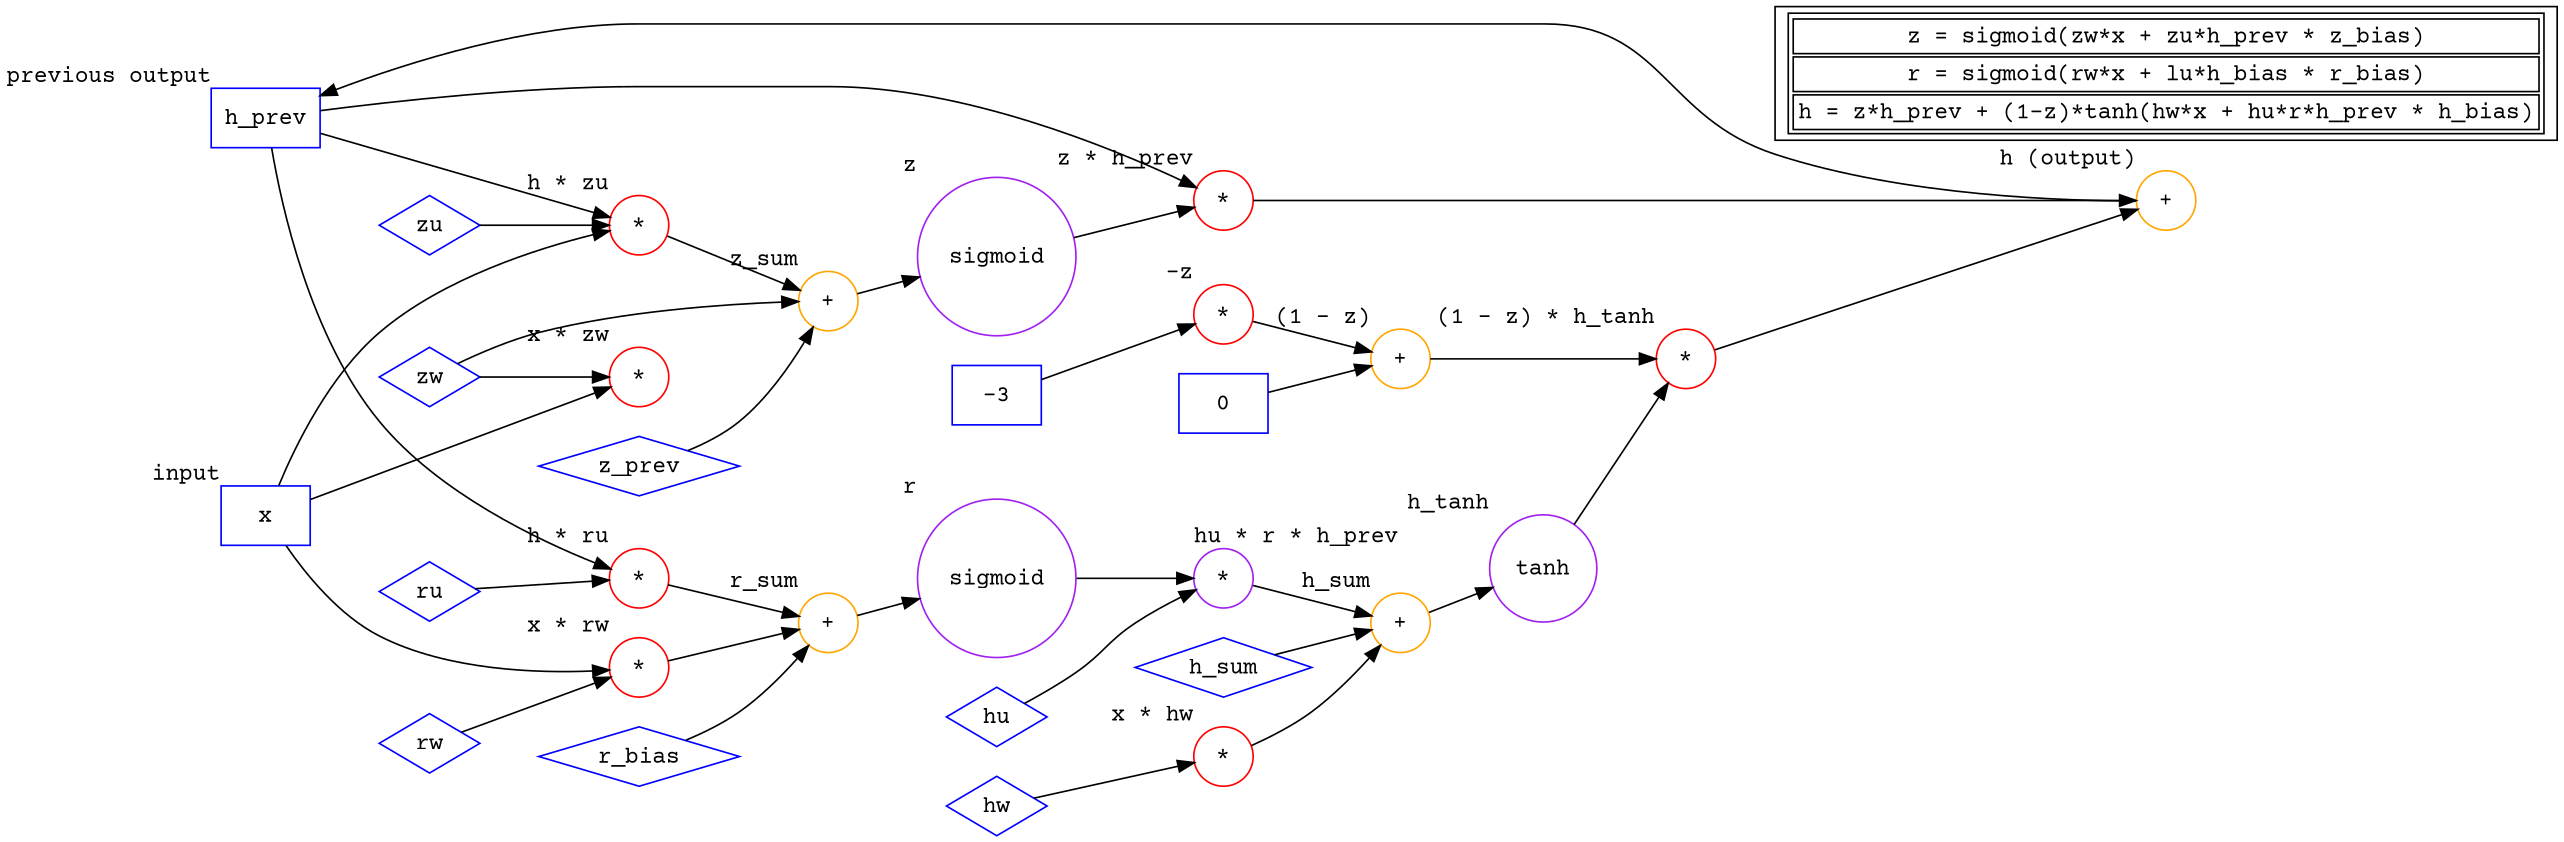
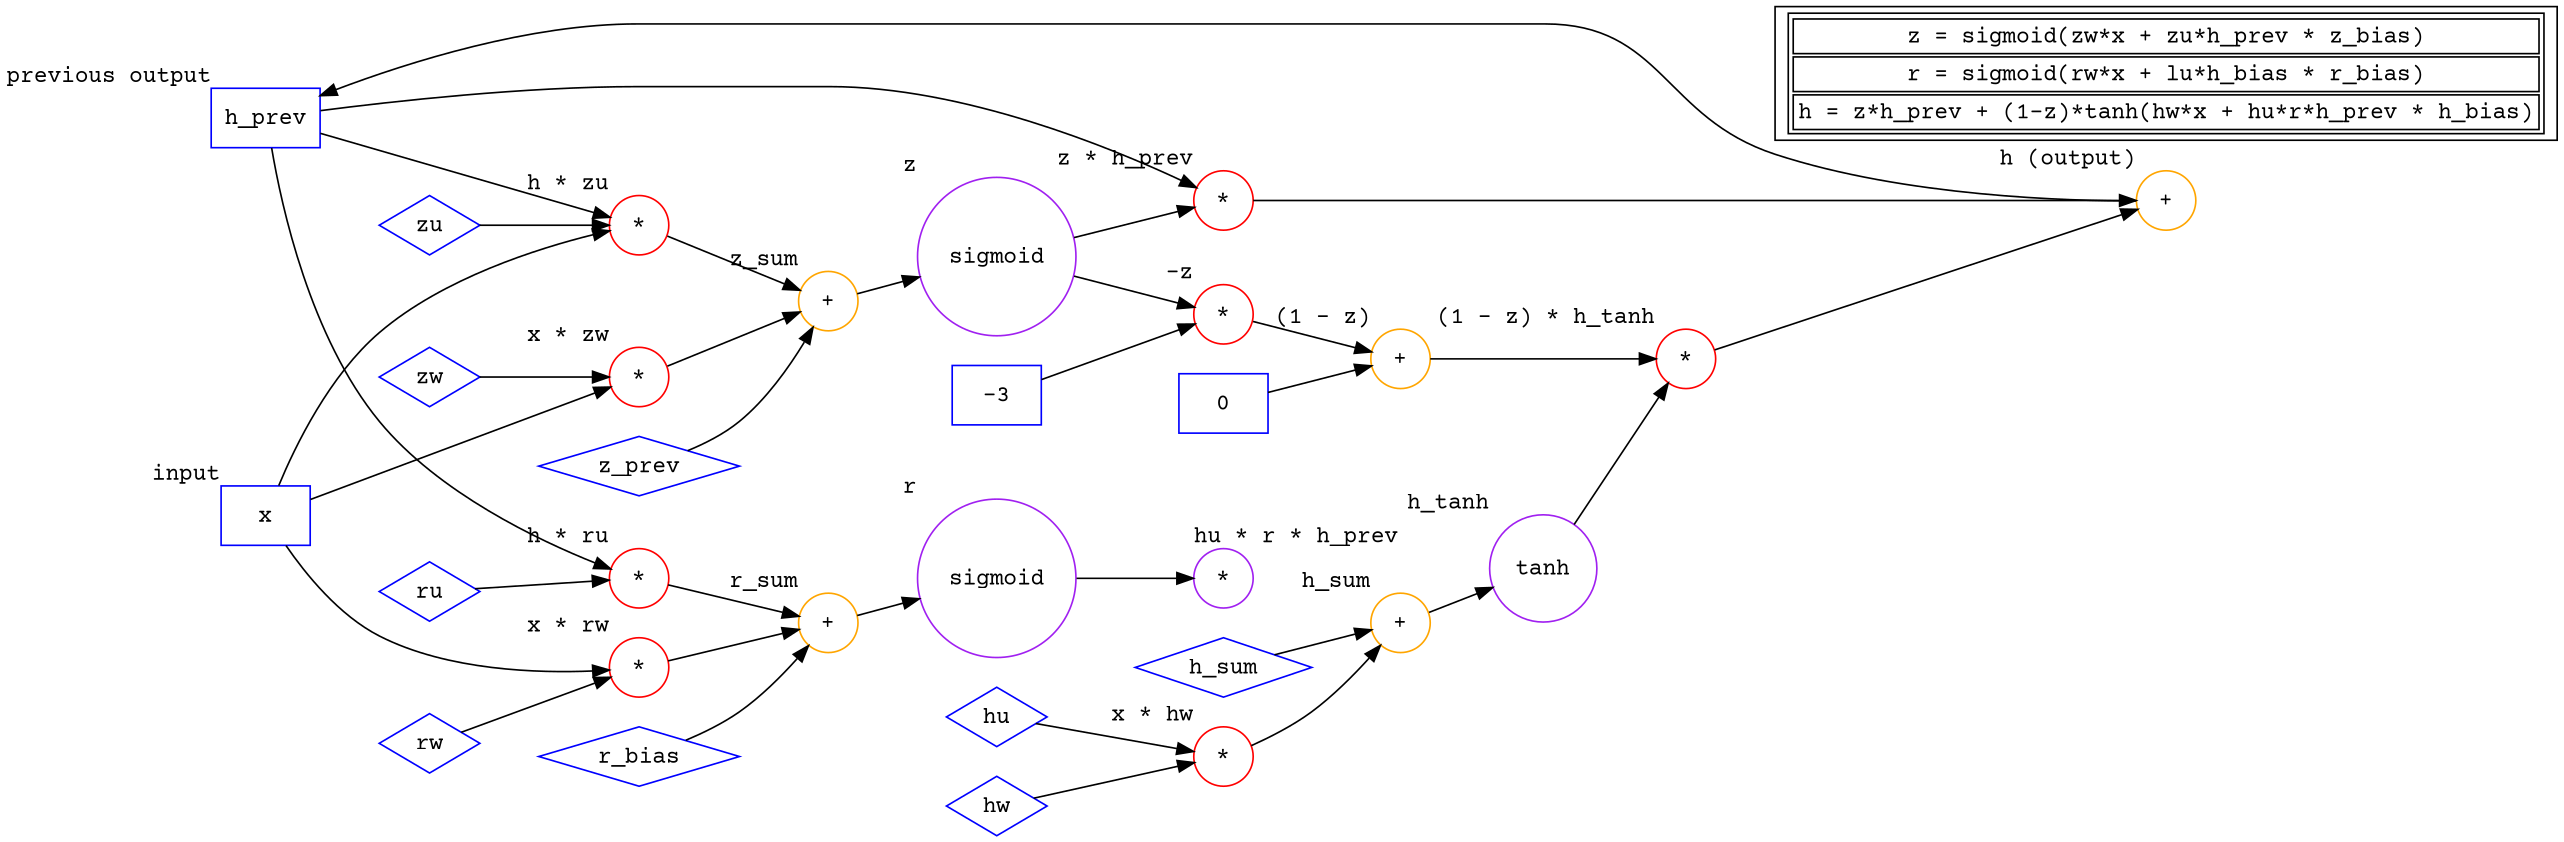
none -> (1126, 290)
(616, 317) -> (726, 342)
(1304, 599) -> none
(1103, 650) -> (1106, 736)
